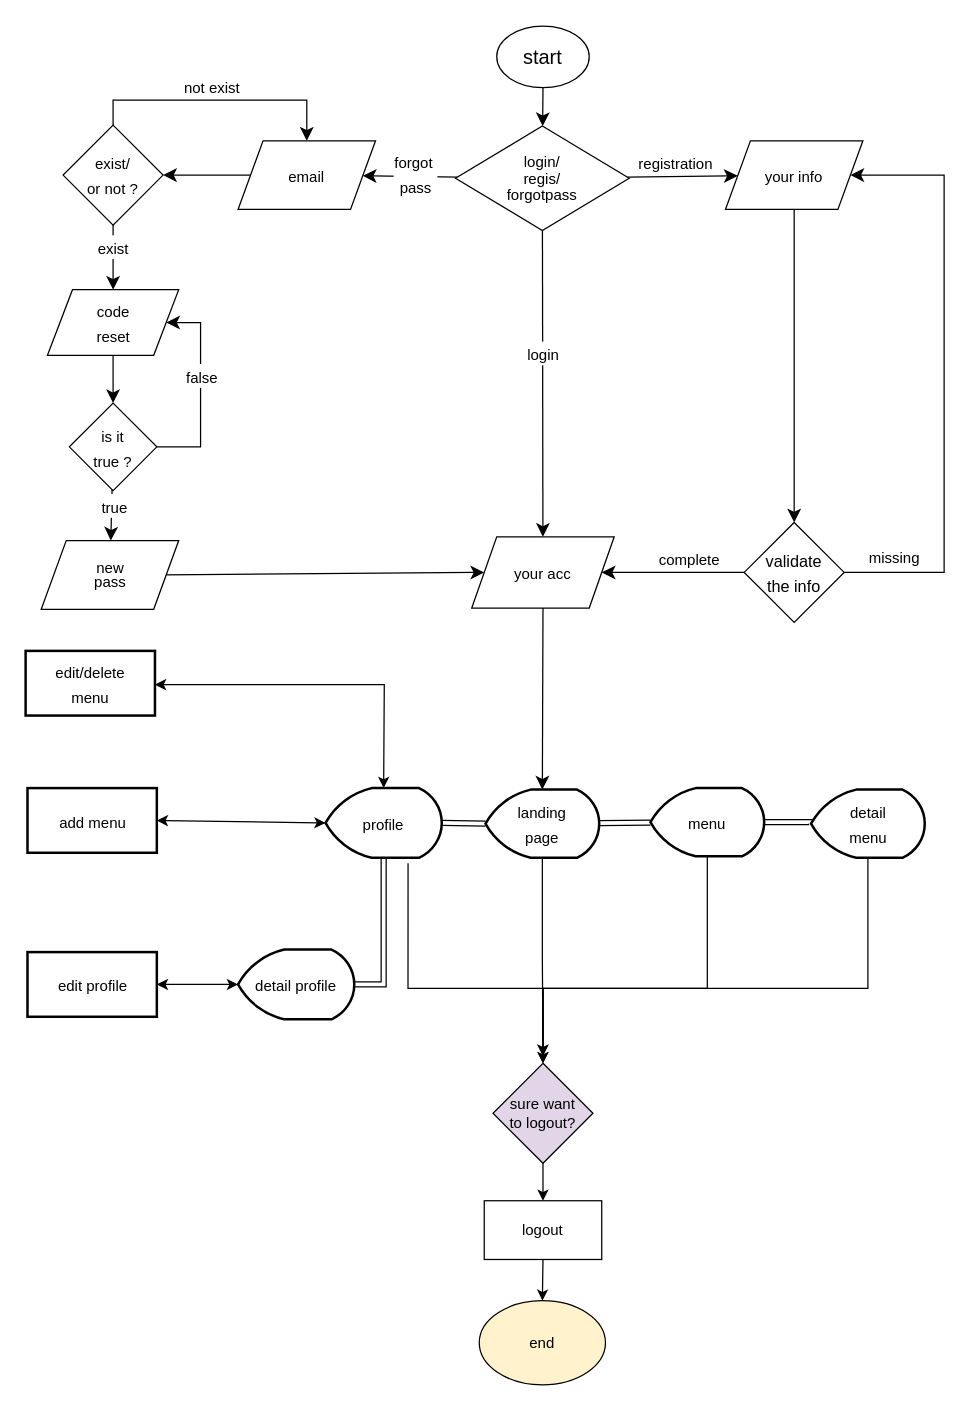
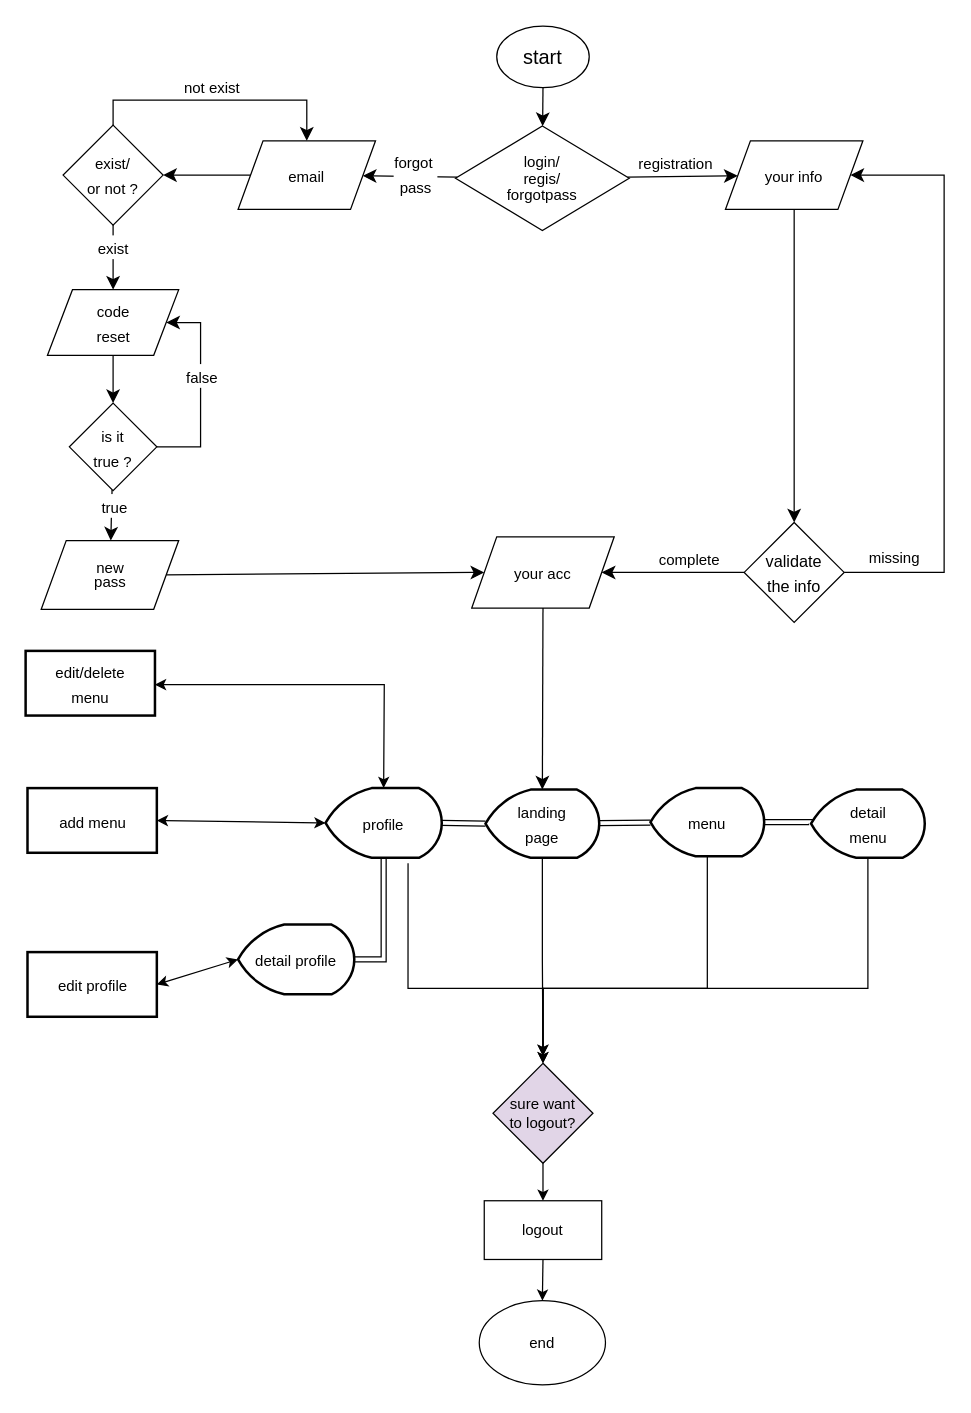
(543, 380) -> none
(296, 984) -> (296, 959)
(543, 1343) -> (543, 1343)
